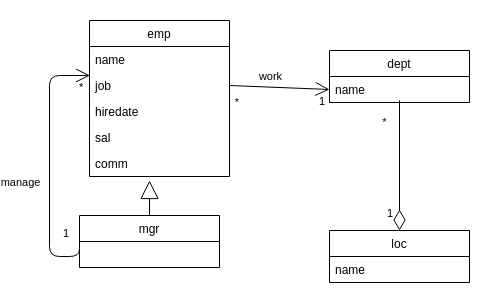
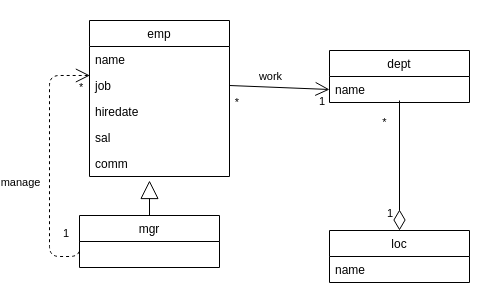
(50, 161) -> (50, 161)
